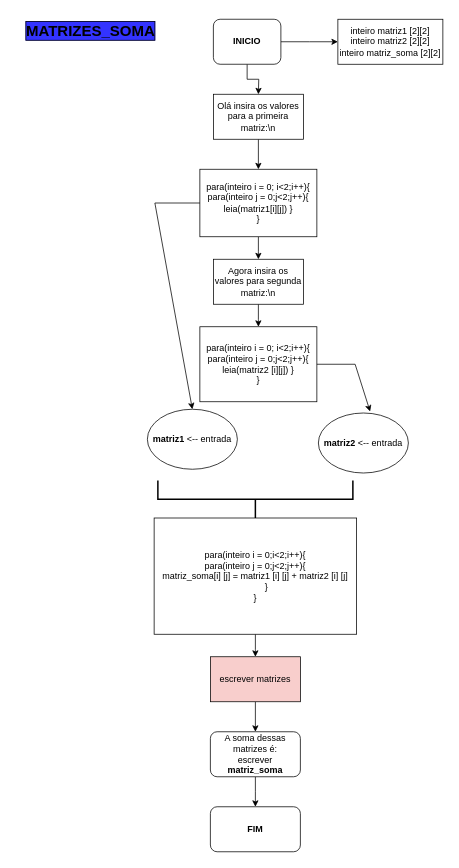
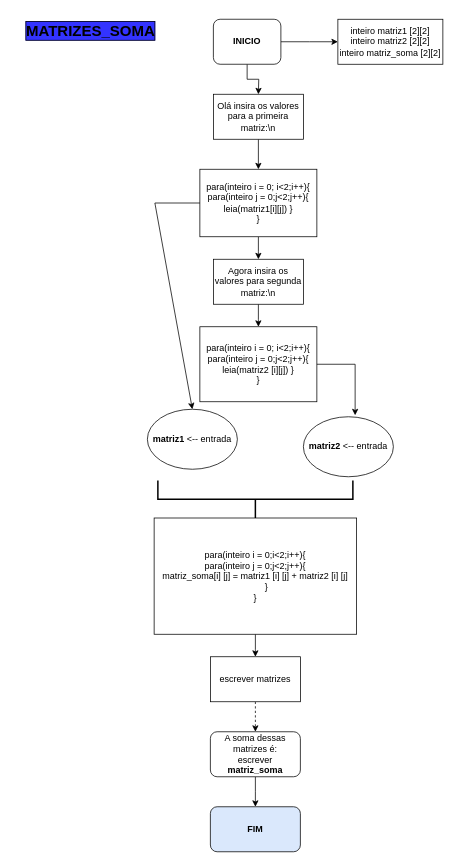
(363, 443) -> (348, 447)
(255, 679) -> (255, 679)
(255, 713) -> (255, 713)
(255, 829) -> (255, 829)
